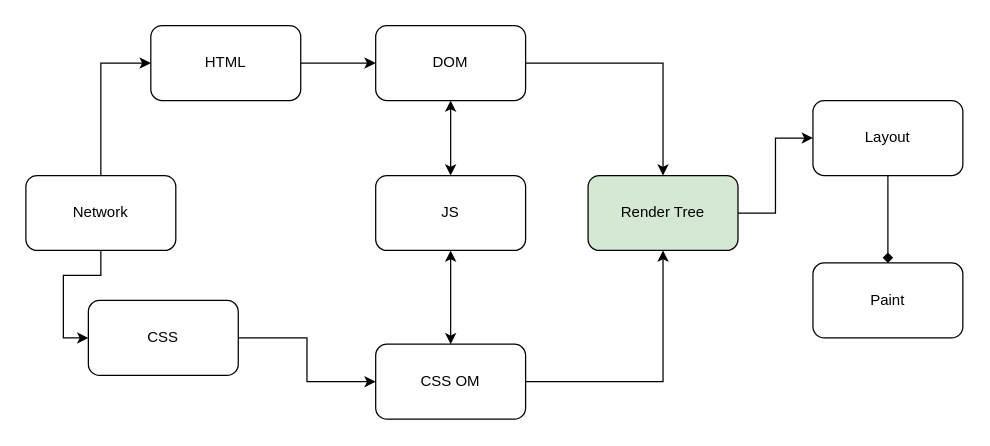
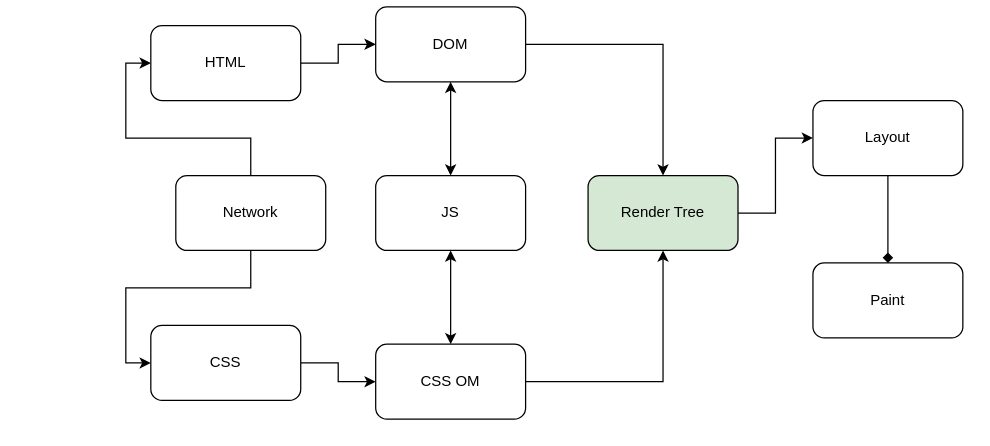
(451, 63) -> (451, 44)
(101, 213) -> (251, 213)
(163, 338) -> (226, 363)
